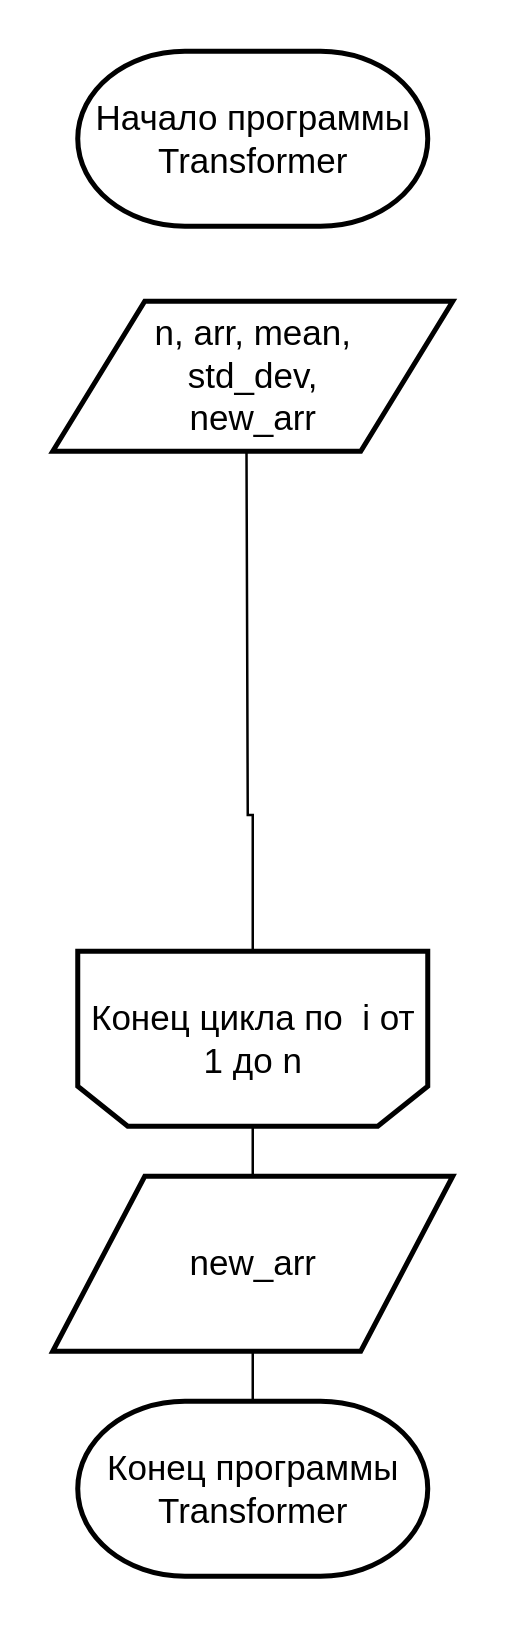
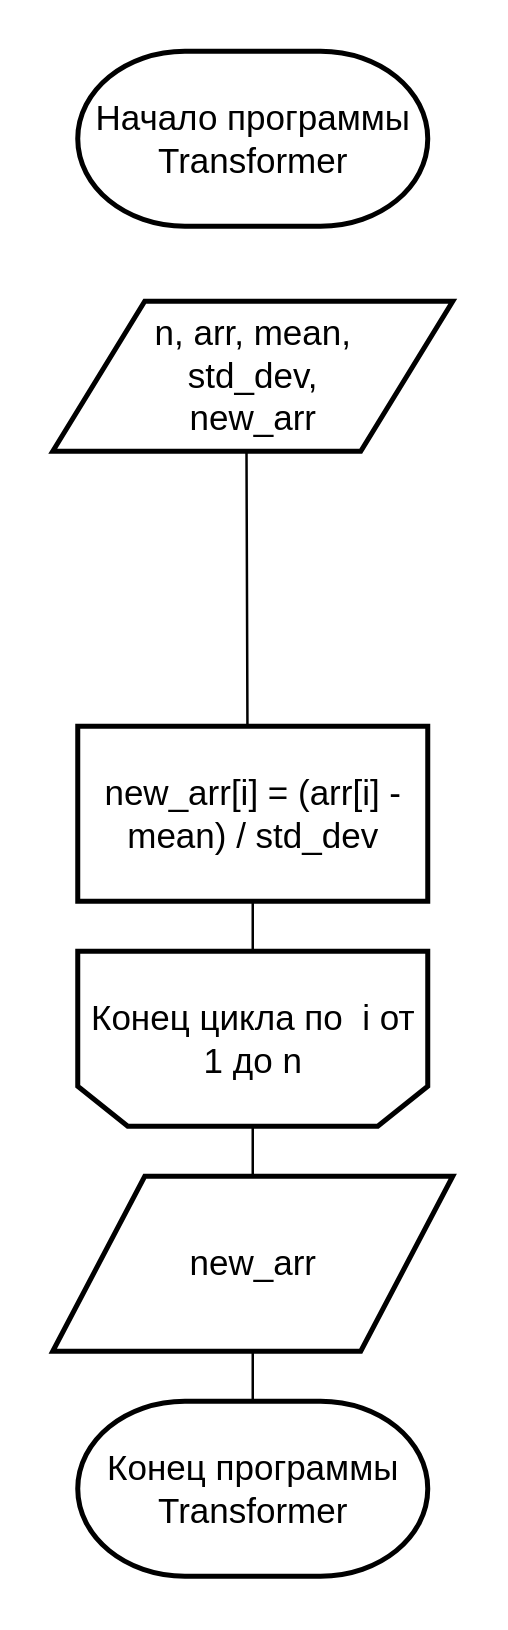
none -> (253, 814)
